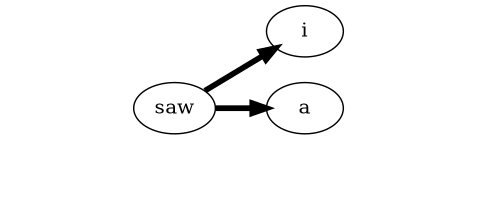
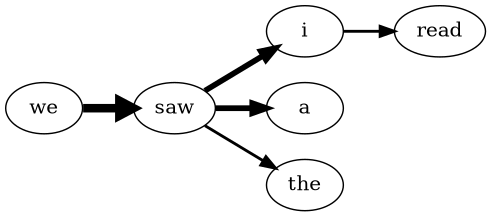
none -> (440, 31)
none -> (44, 108)
none -> (305, 185)
